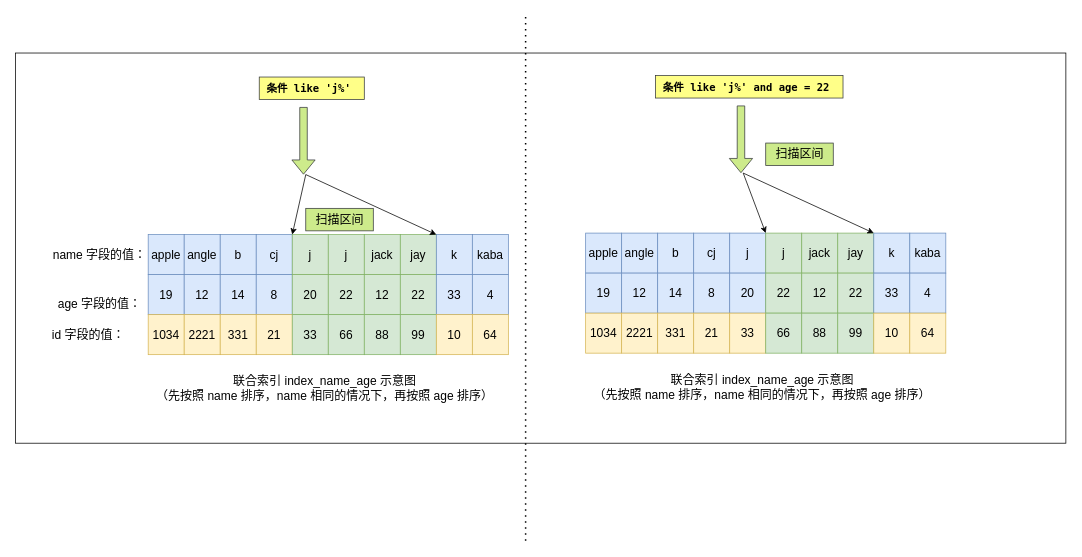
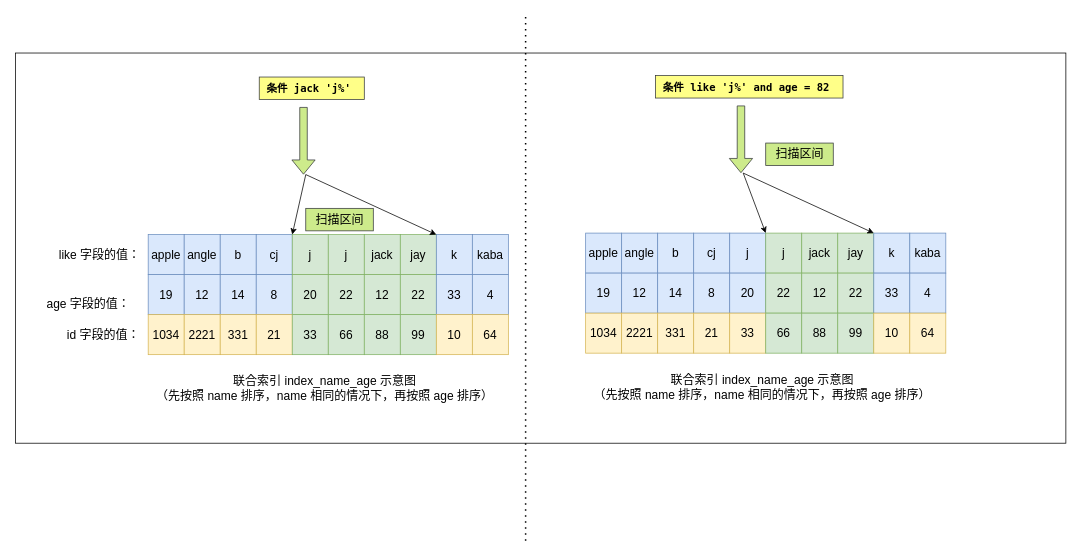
(749, 87) -> (749, 87)
(312, 88) -> (312, 88)
(100, 255) -> (100, 255)
(99, 303) -> (88, 303)
(88, 334) -> (103, 334)
